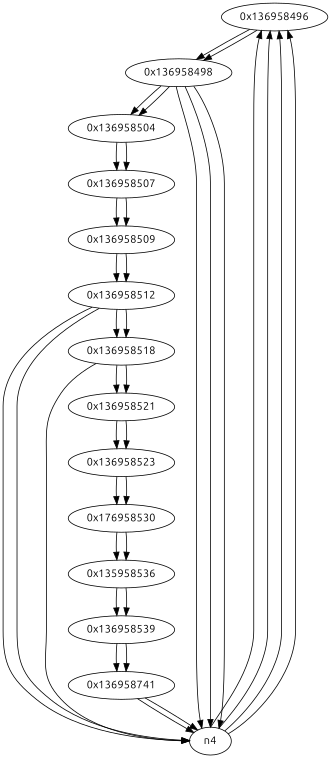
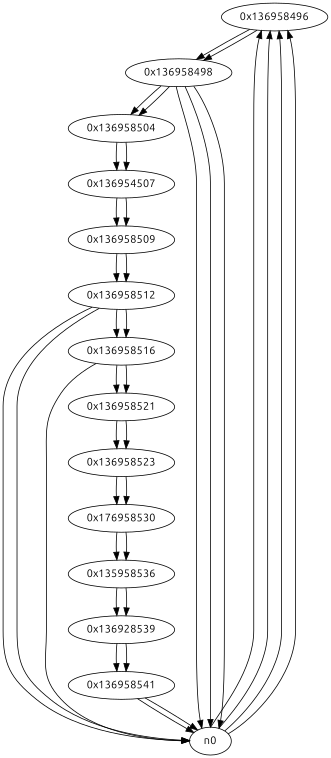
(121, 184) -> (121, 184)
(121, 351) -> (121, 351)
(121, 630) -> (121, 630)
(121, 685) -> (121, 685)
(210, 741) -> (210, 741)
